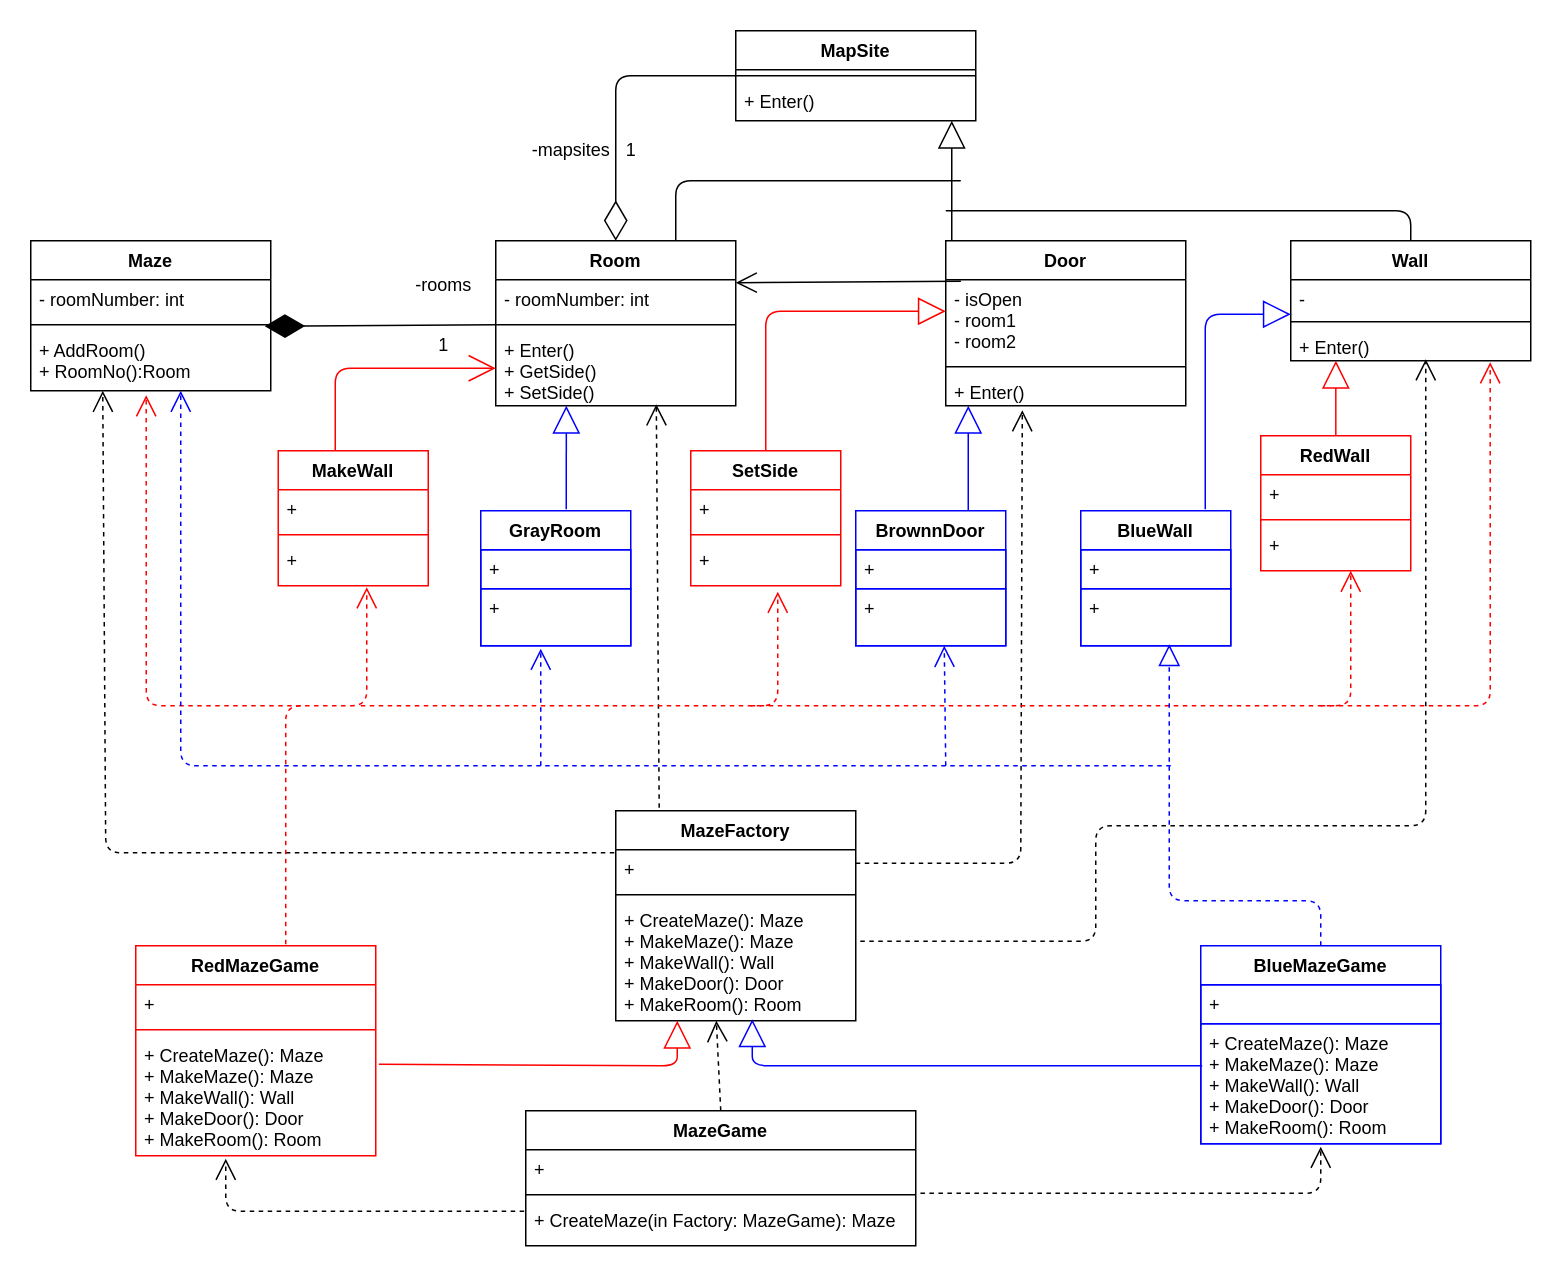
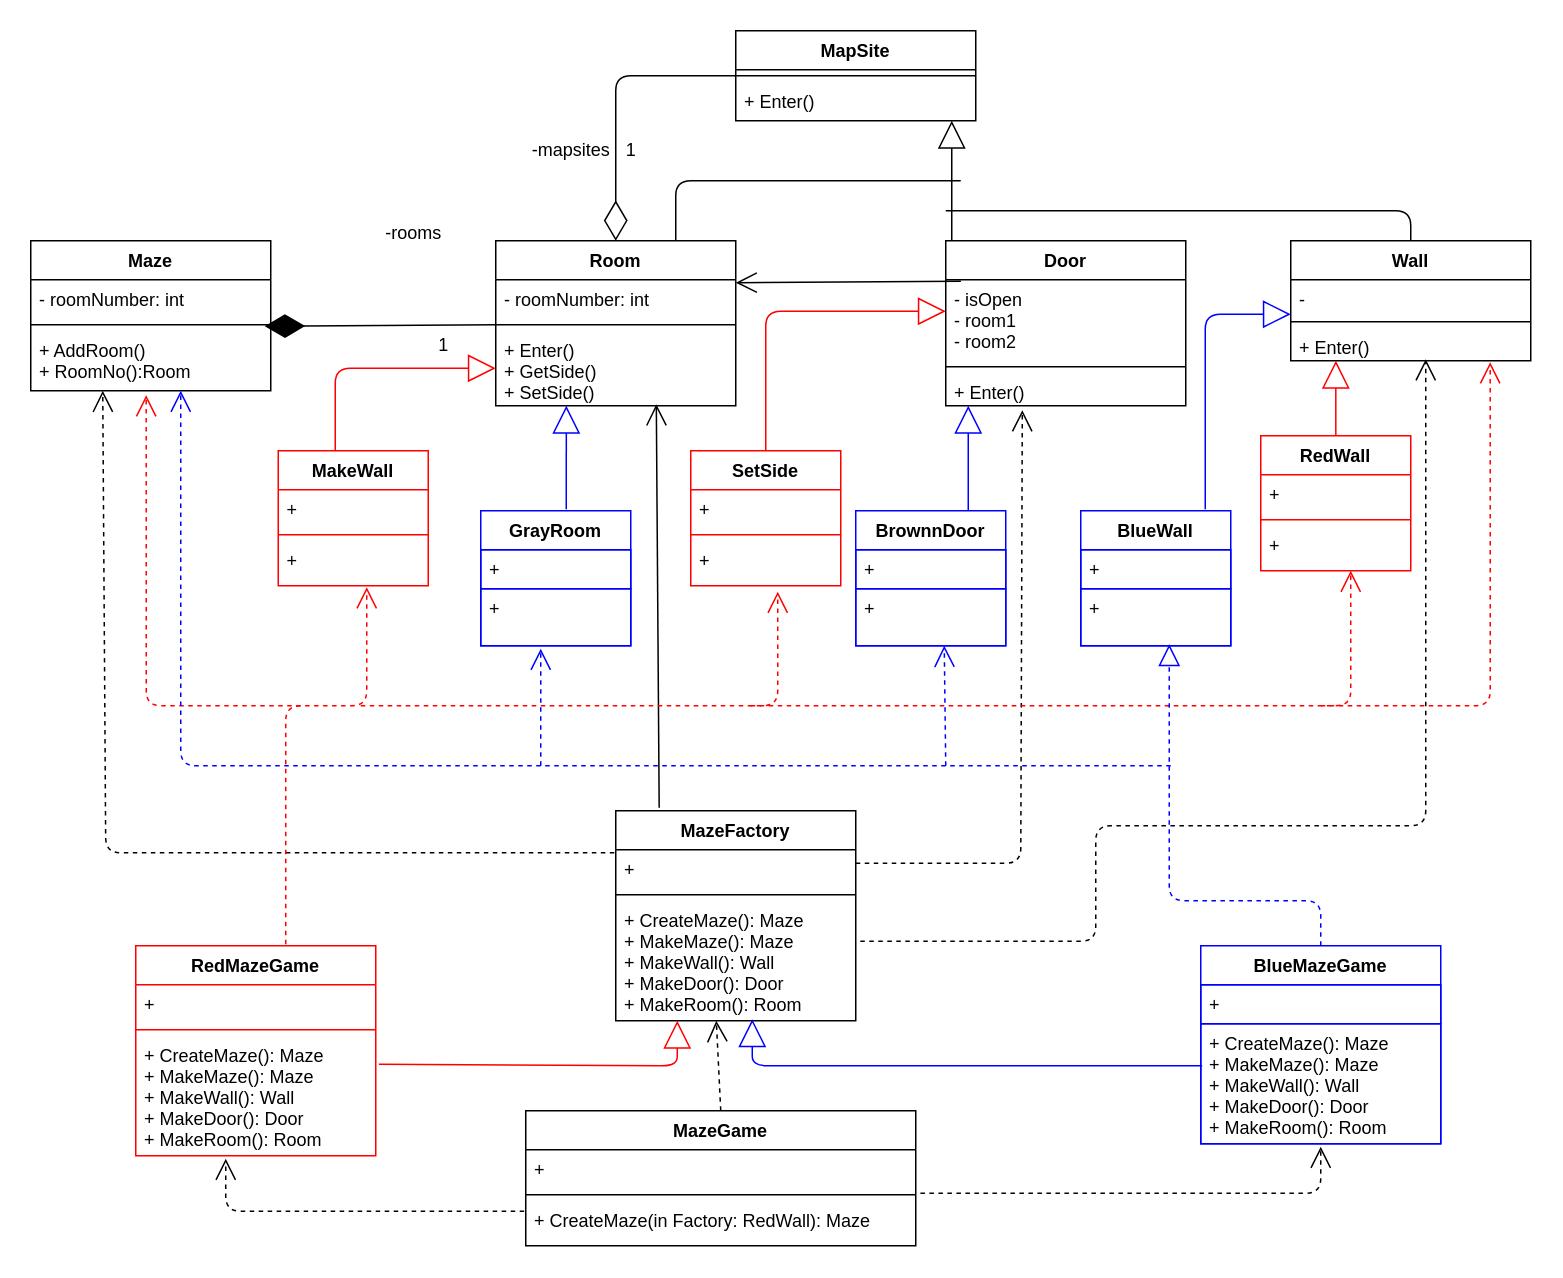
(443, 286) -> (413, 233)
(479, 368) -> (467, 368)
(658, 608) -> (658, 608)
(719, 1221) -> (710, 1221)
